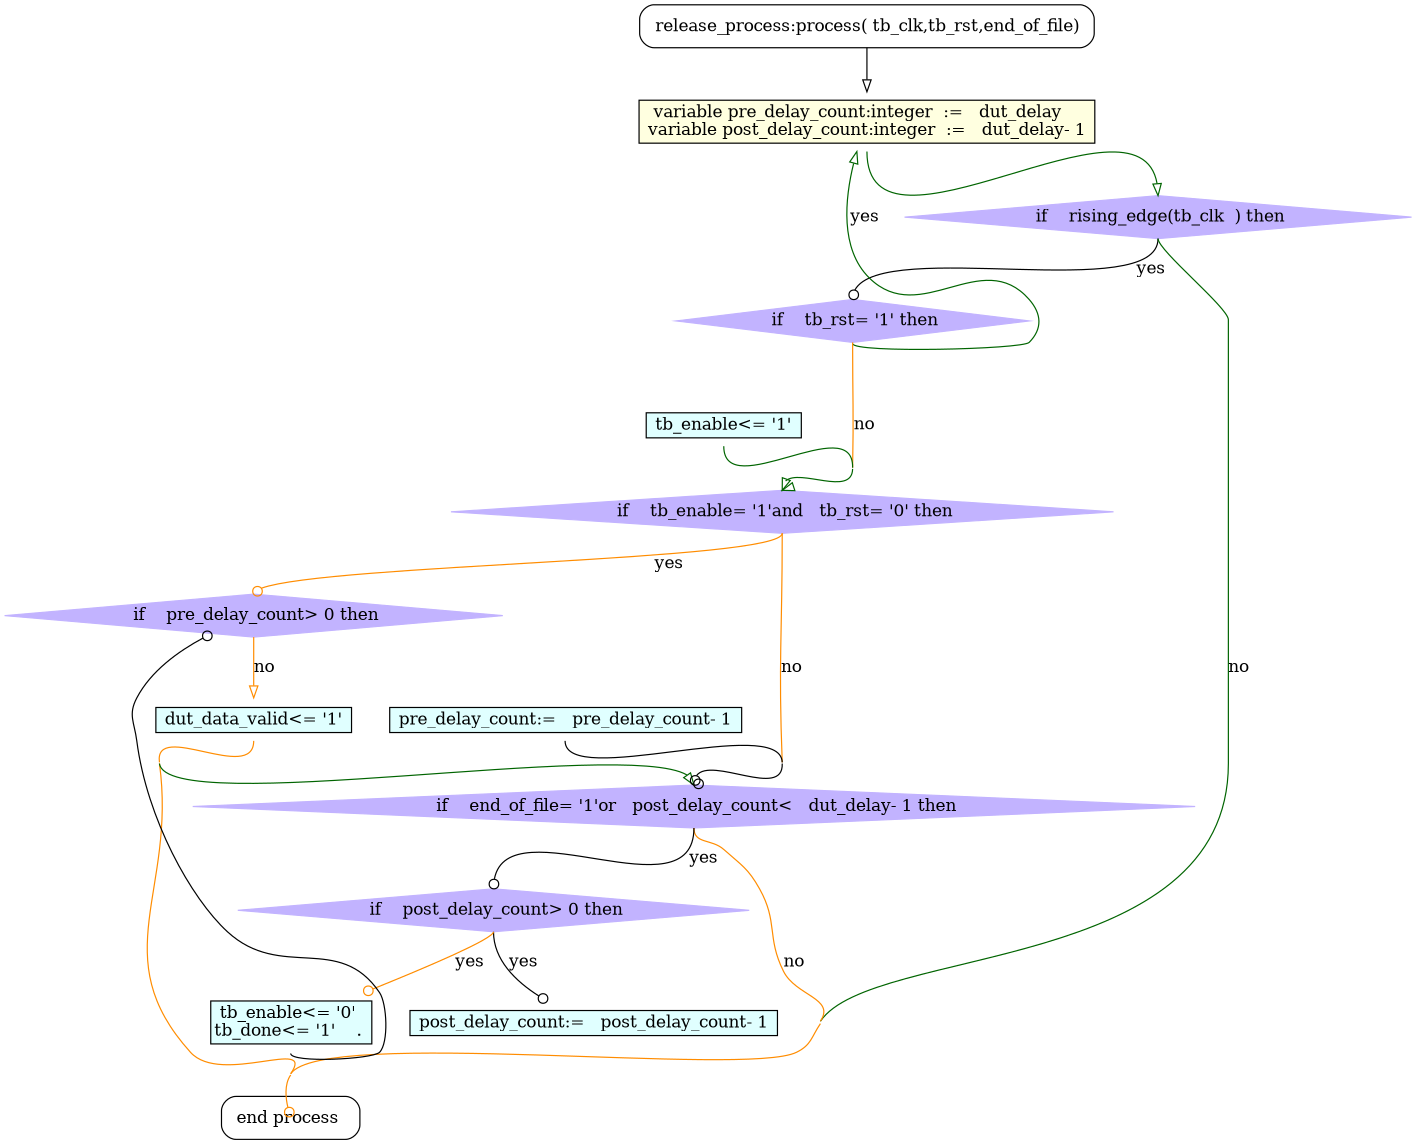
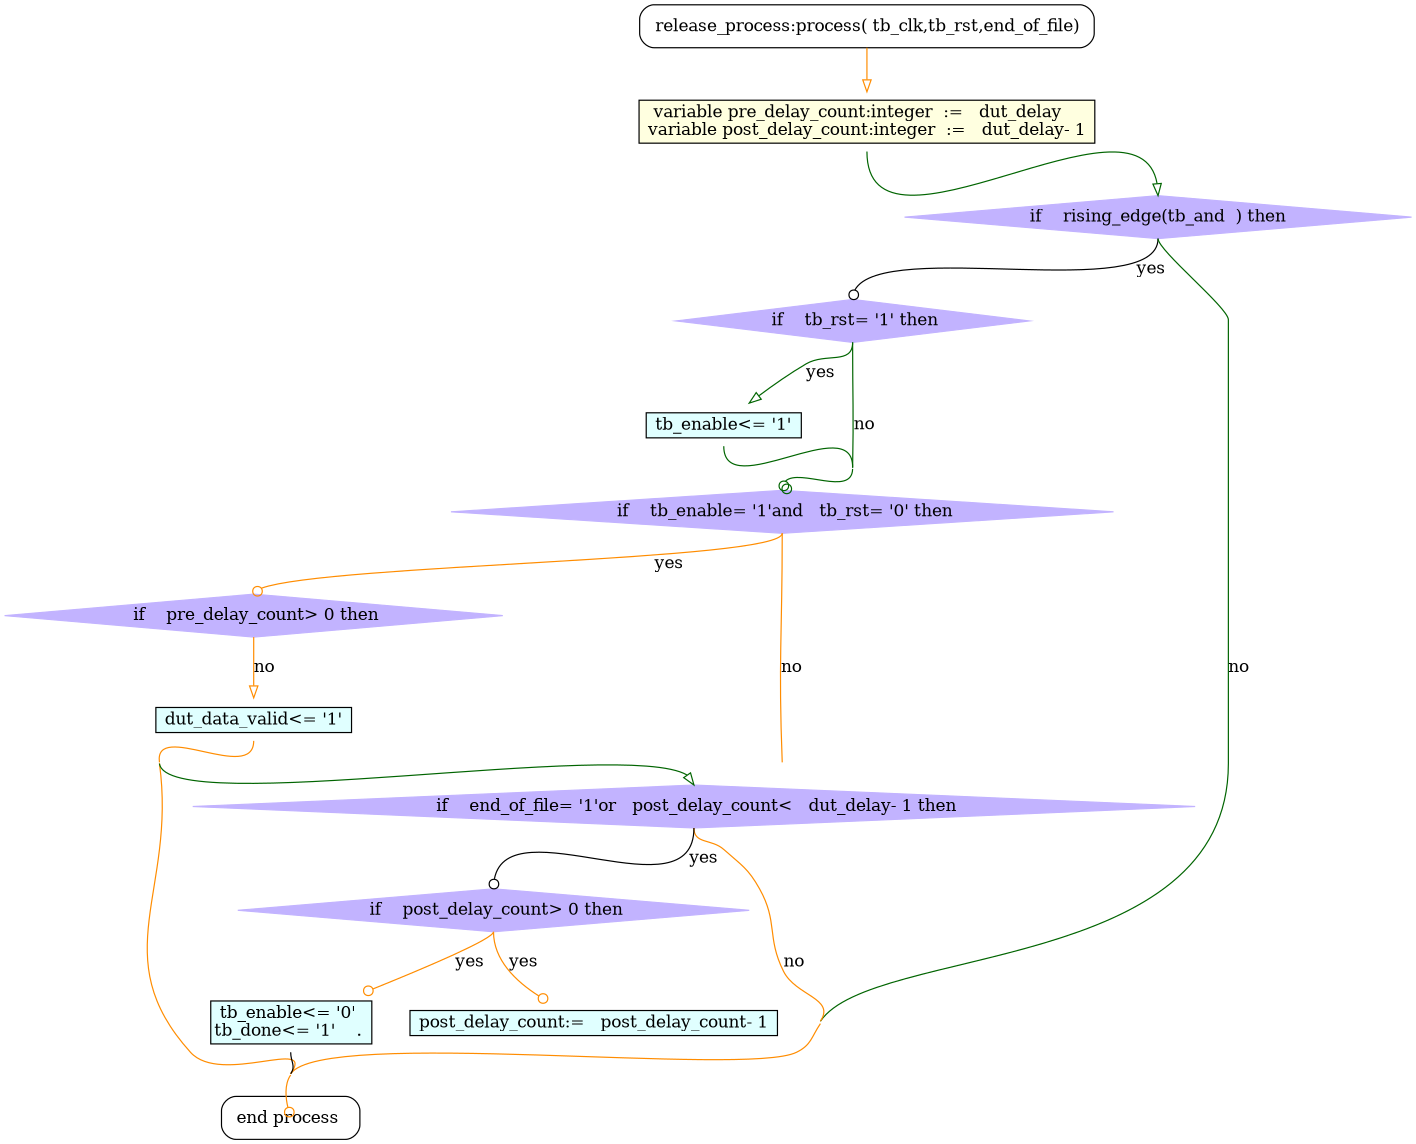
(867, 64) -> (867, 64)
(1158, 217) -> (1158, 217)
(1001, 283) -> (806, 364)
(853, 405) -> (853, 405)
(822, 480) -> (822, 480)
(565, 719) -> none
(218, 922) -> (293, 1063)
(508, 969) -> (508, 969)
